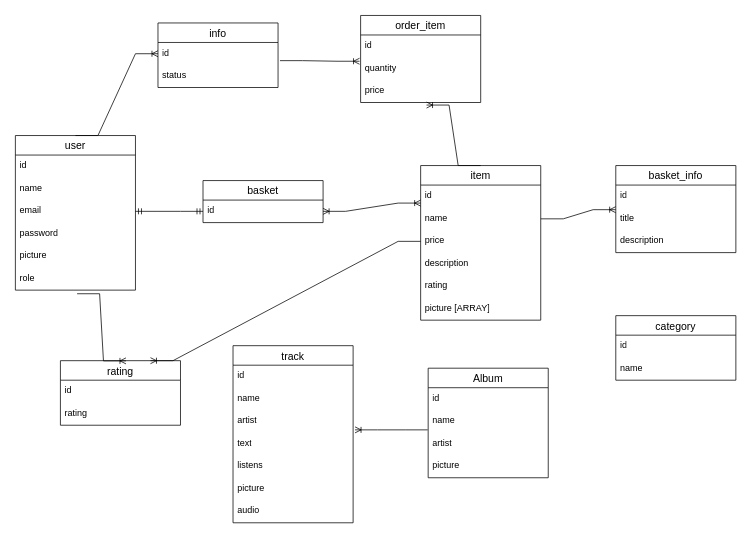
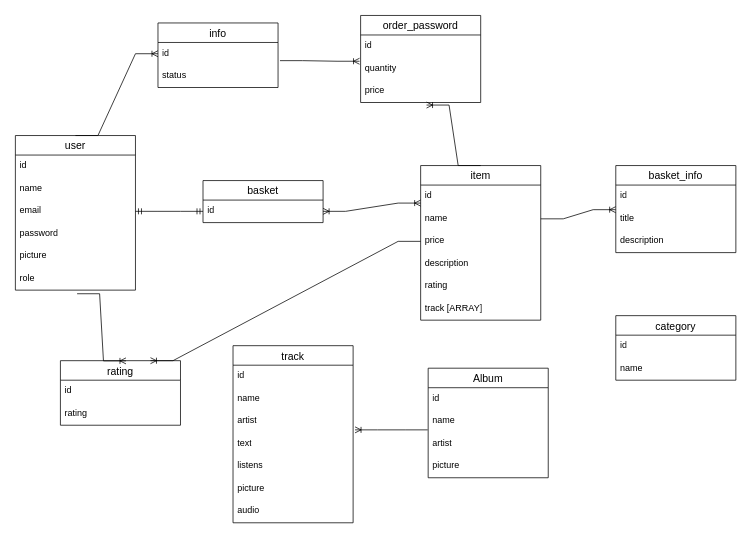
(420, 26) -> (420, 26)
(460, 308) -> (456, 308)
